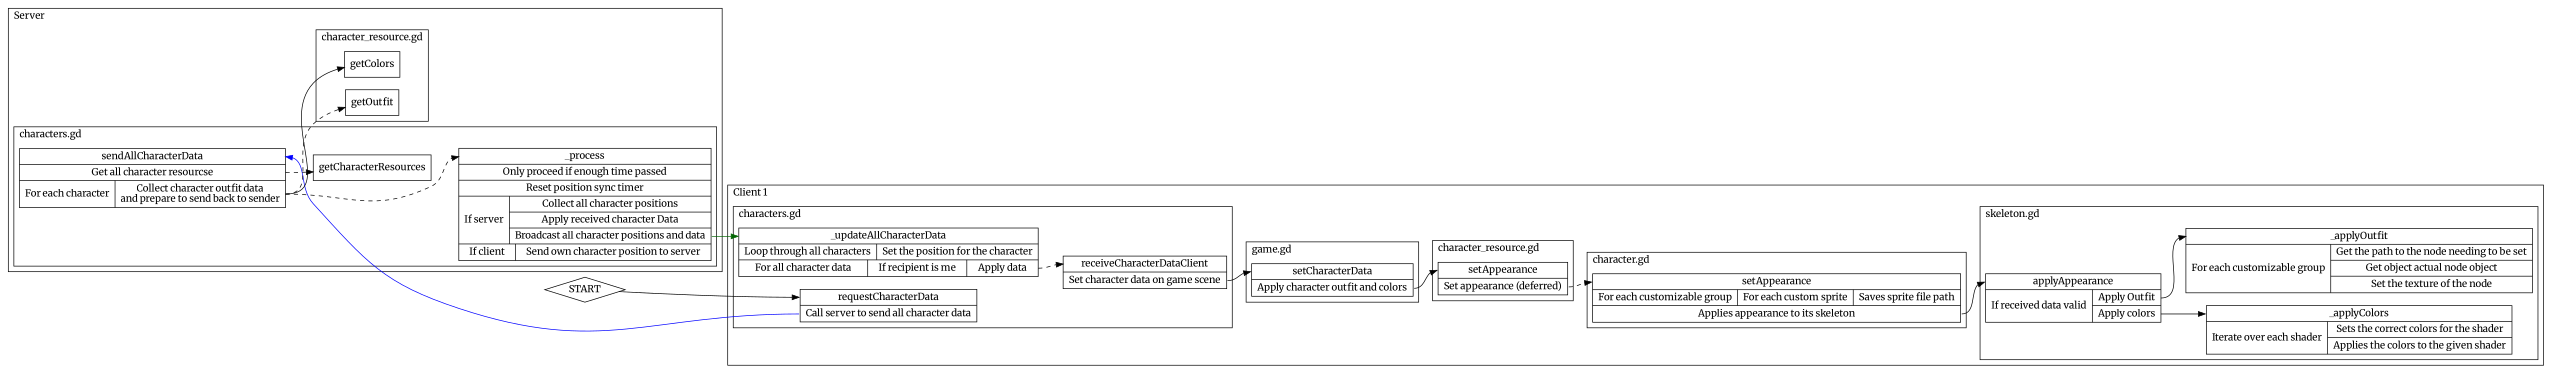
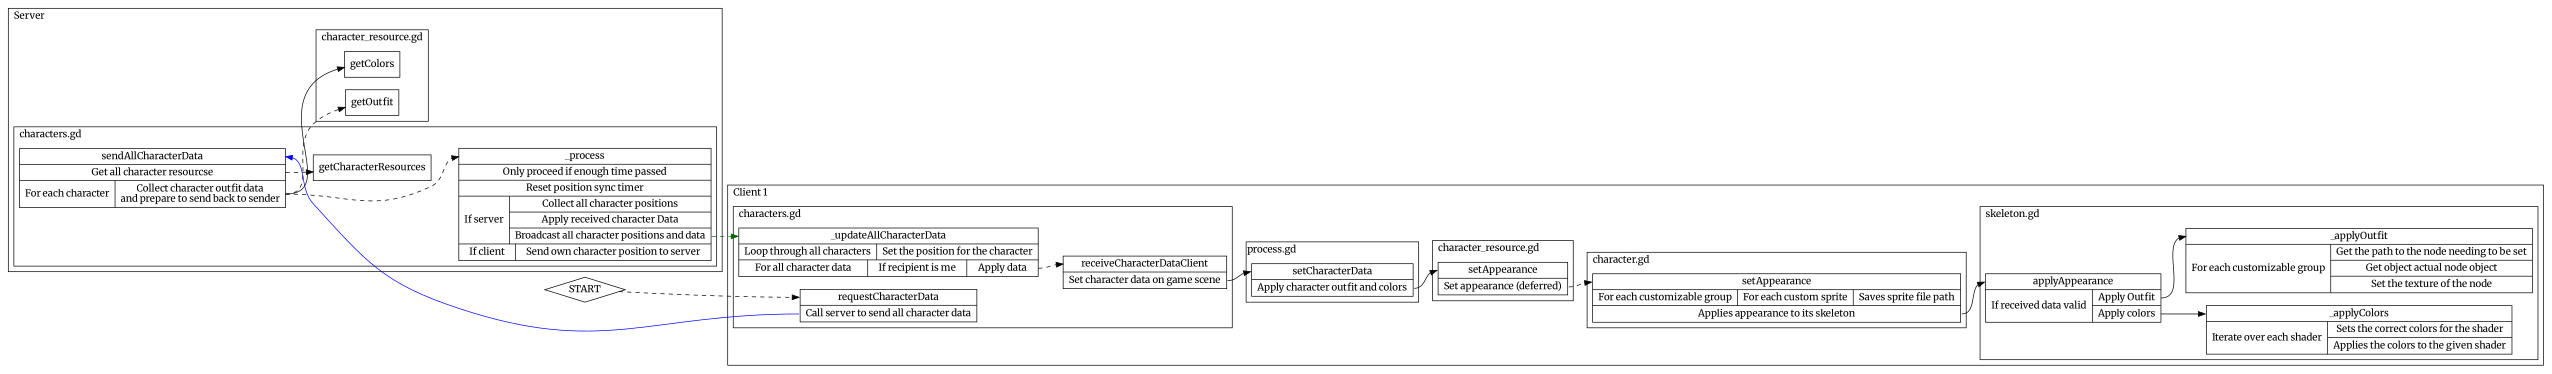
(721, 236) -> (721, 236)
(1272, 250) -> (1272, 250)
(705, 295) -> (705, 295)
